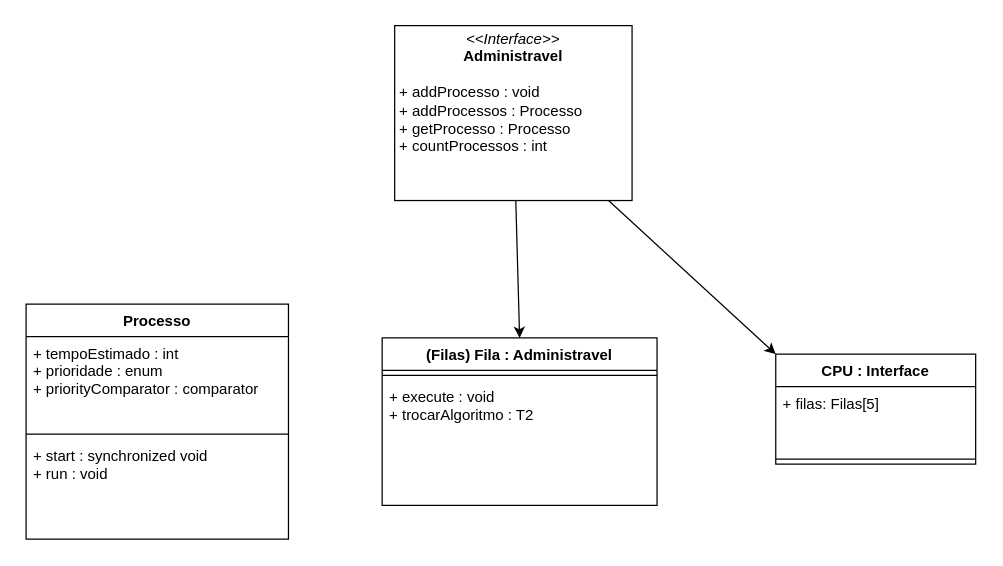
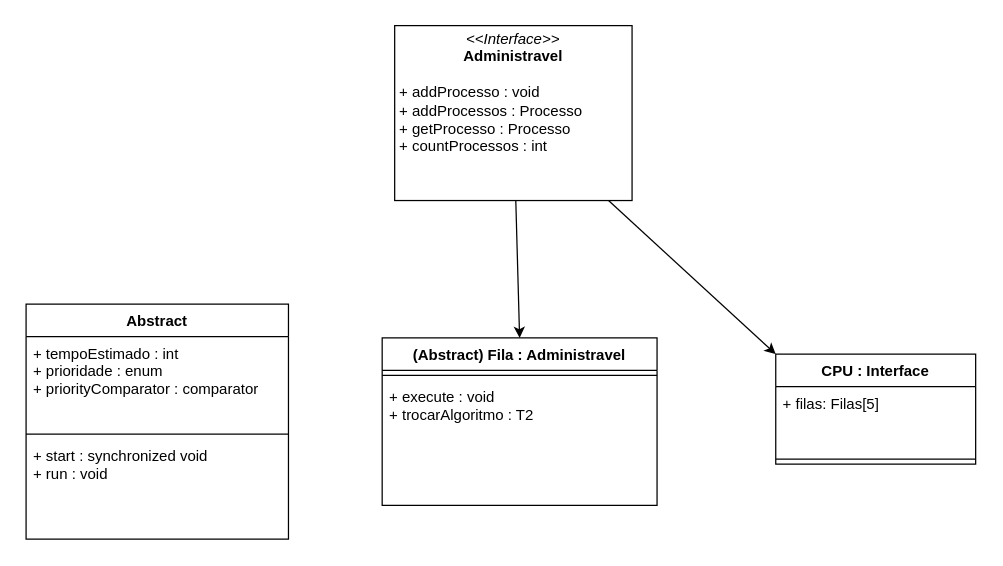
(156, 321) -> (156, 321)
(519, 355) -> (519, 355)
